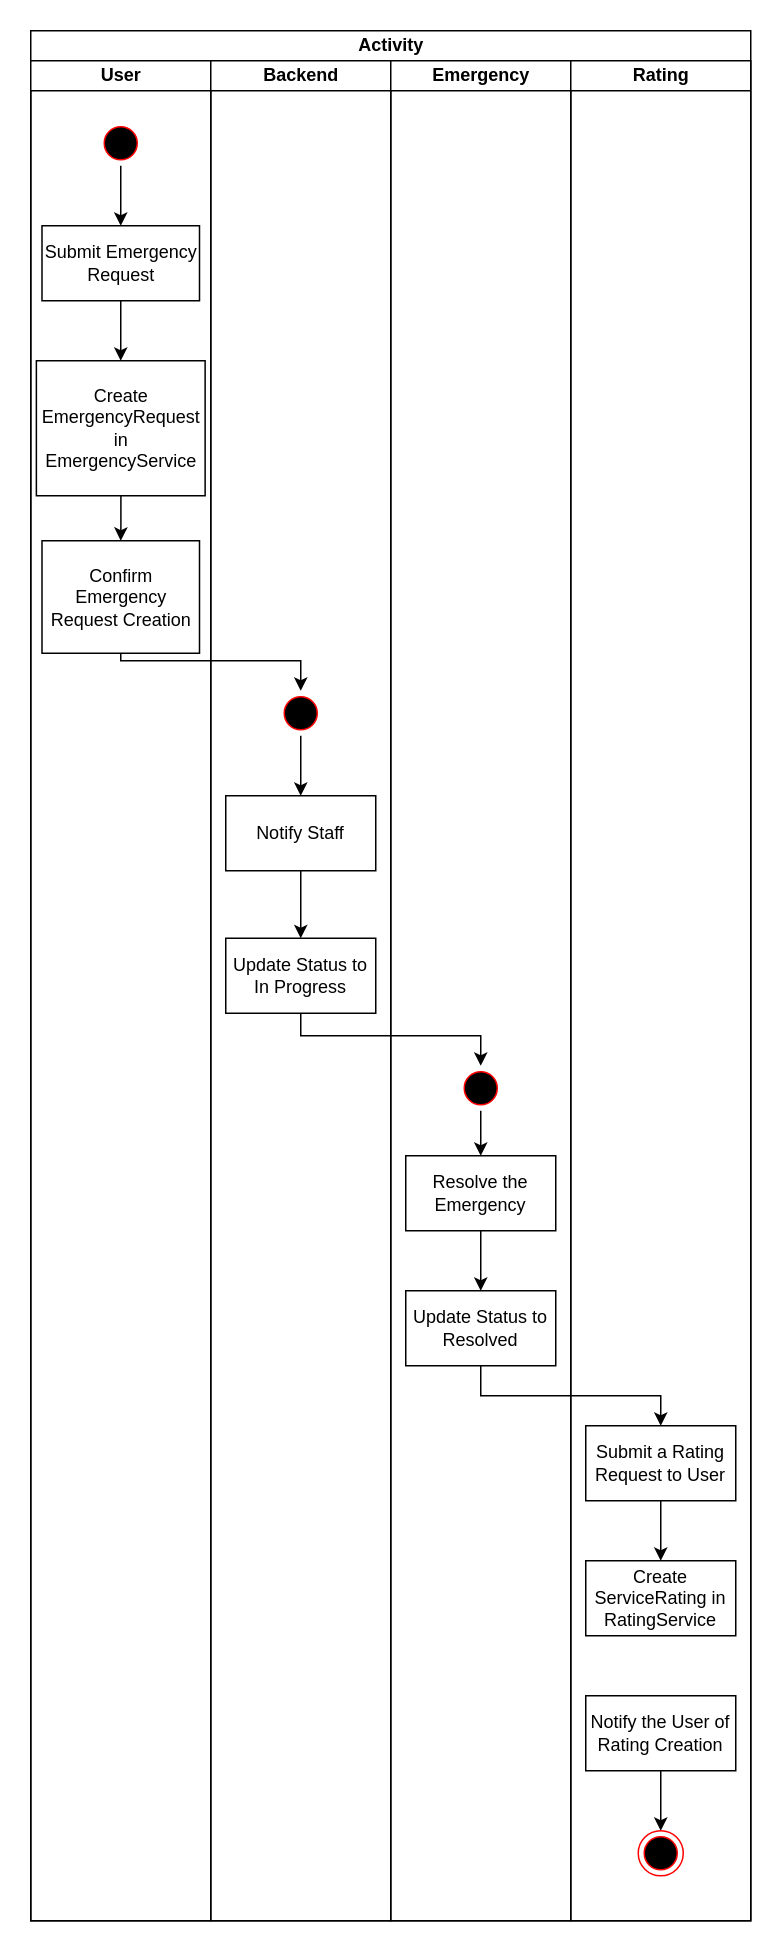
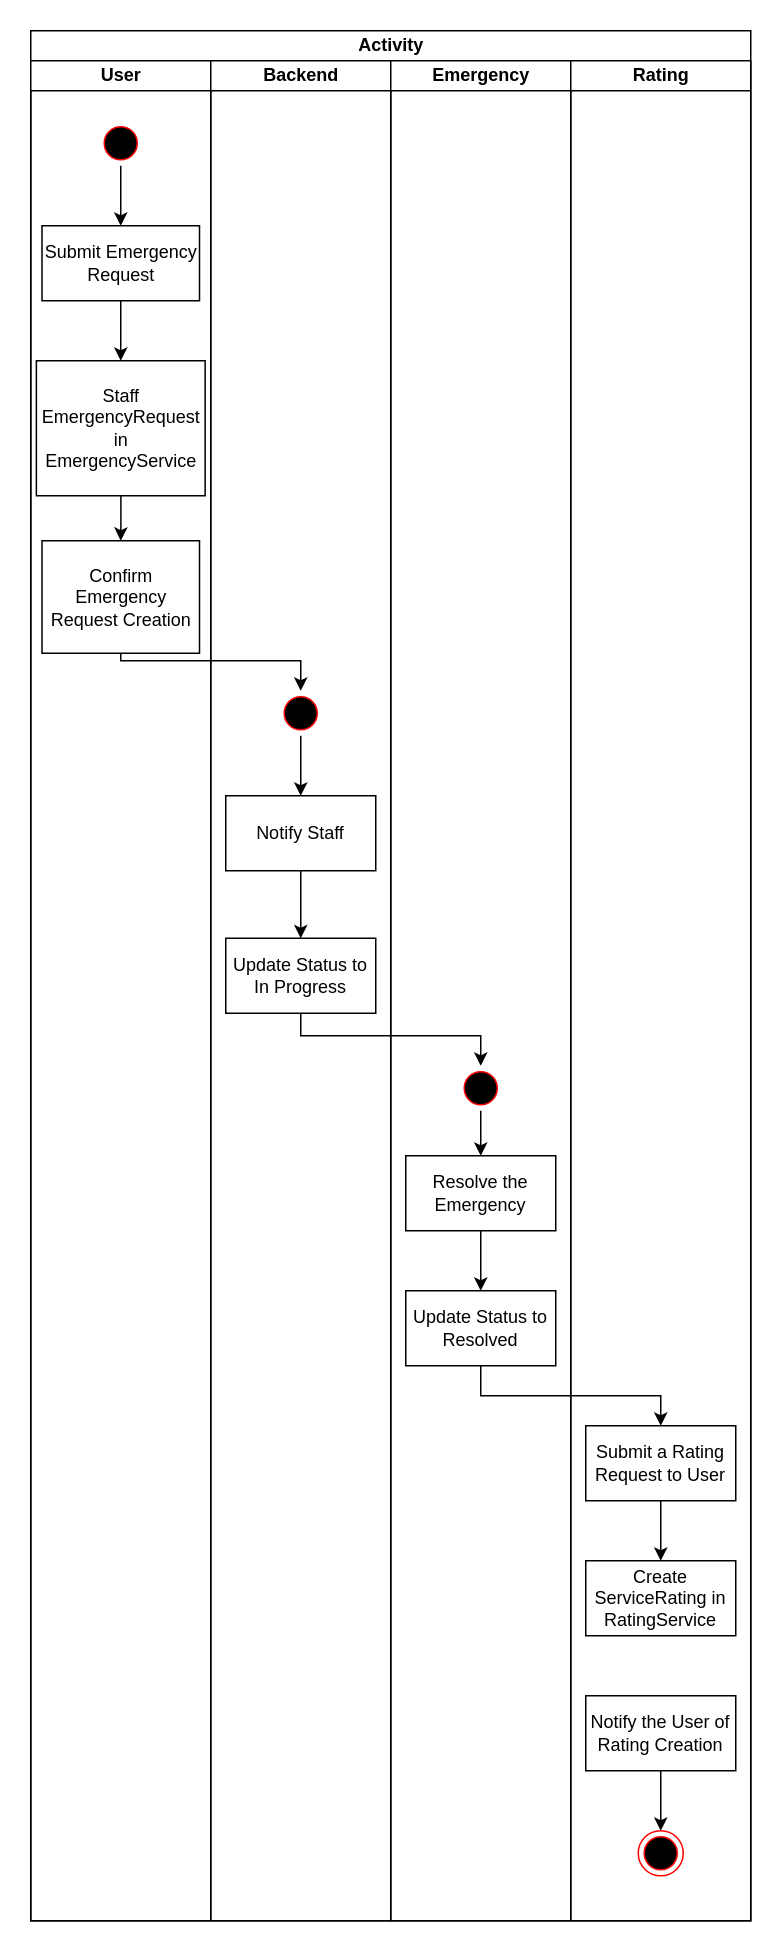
(122, 428) -> (122, 428)
